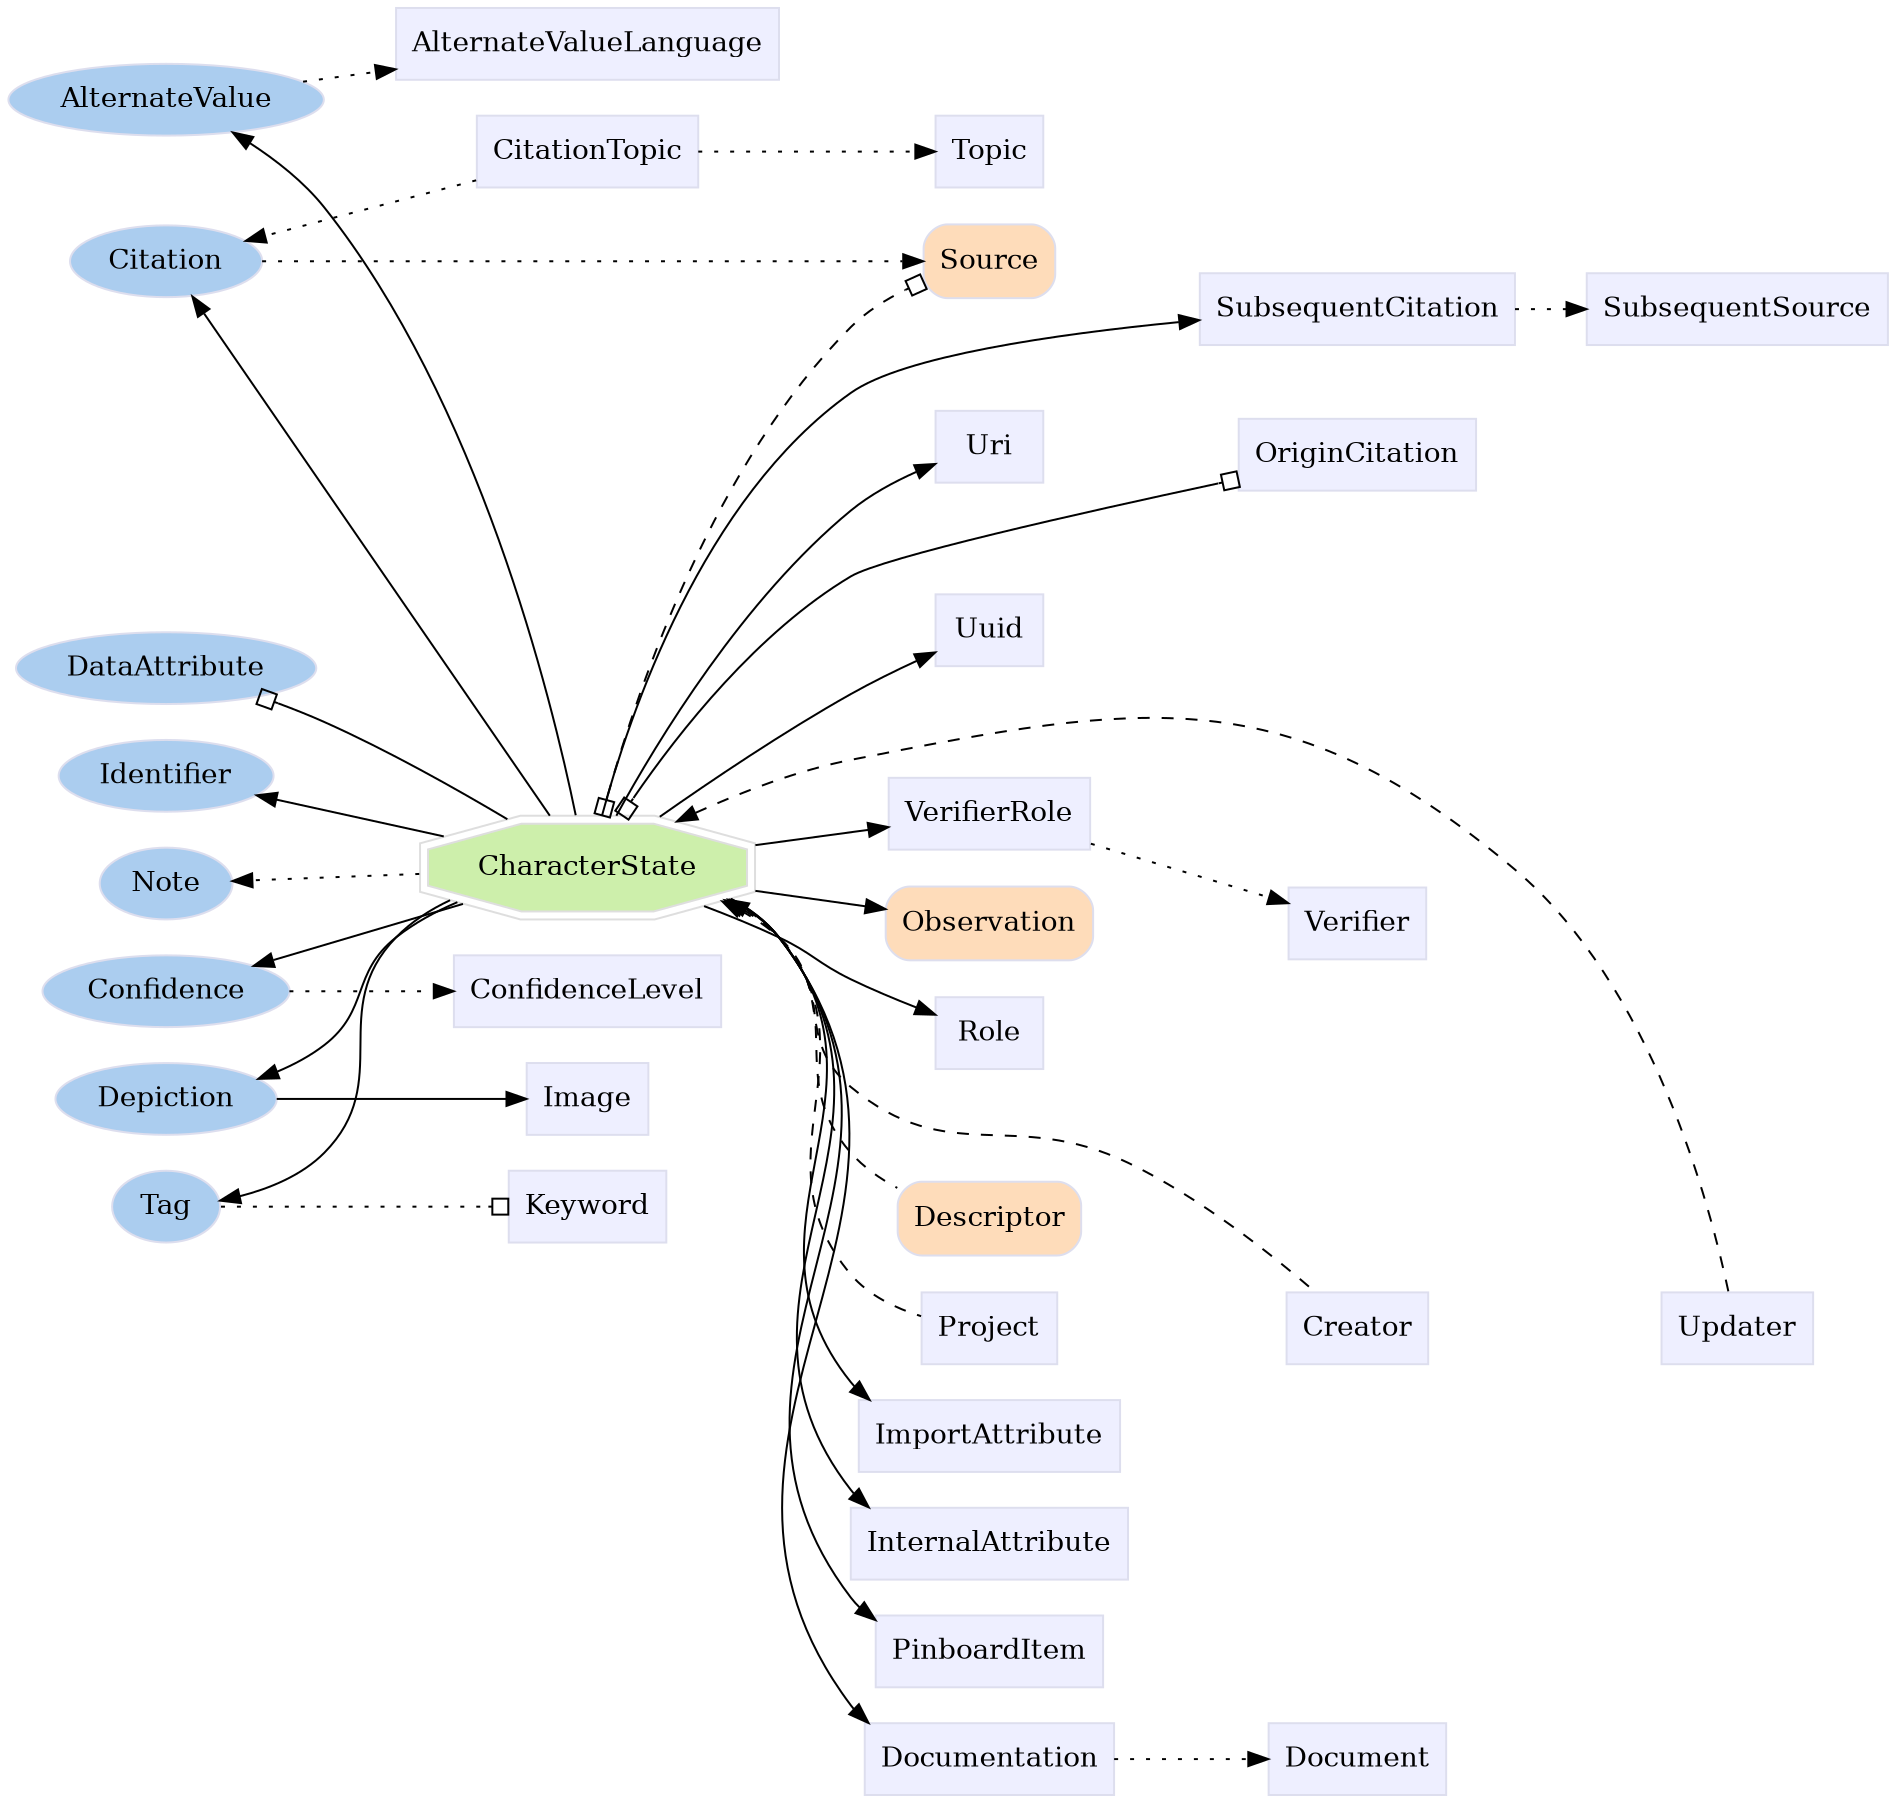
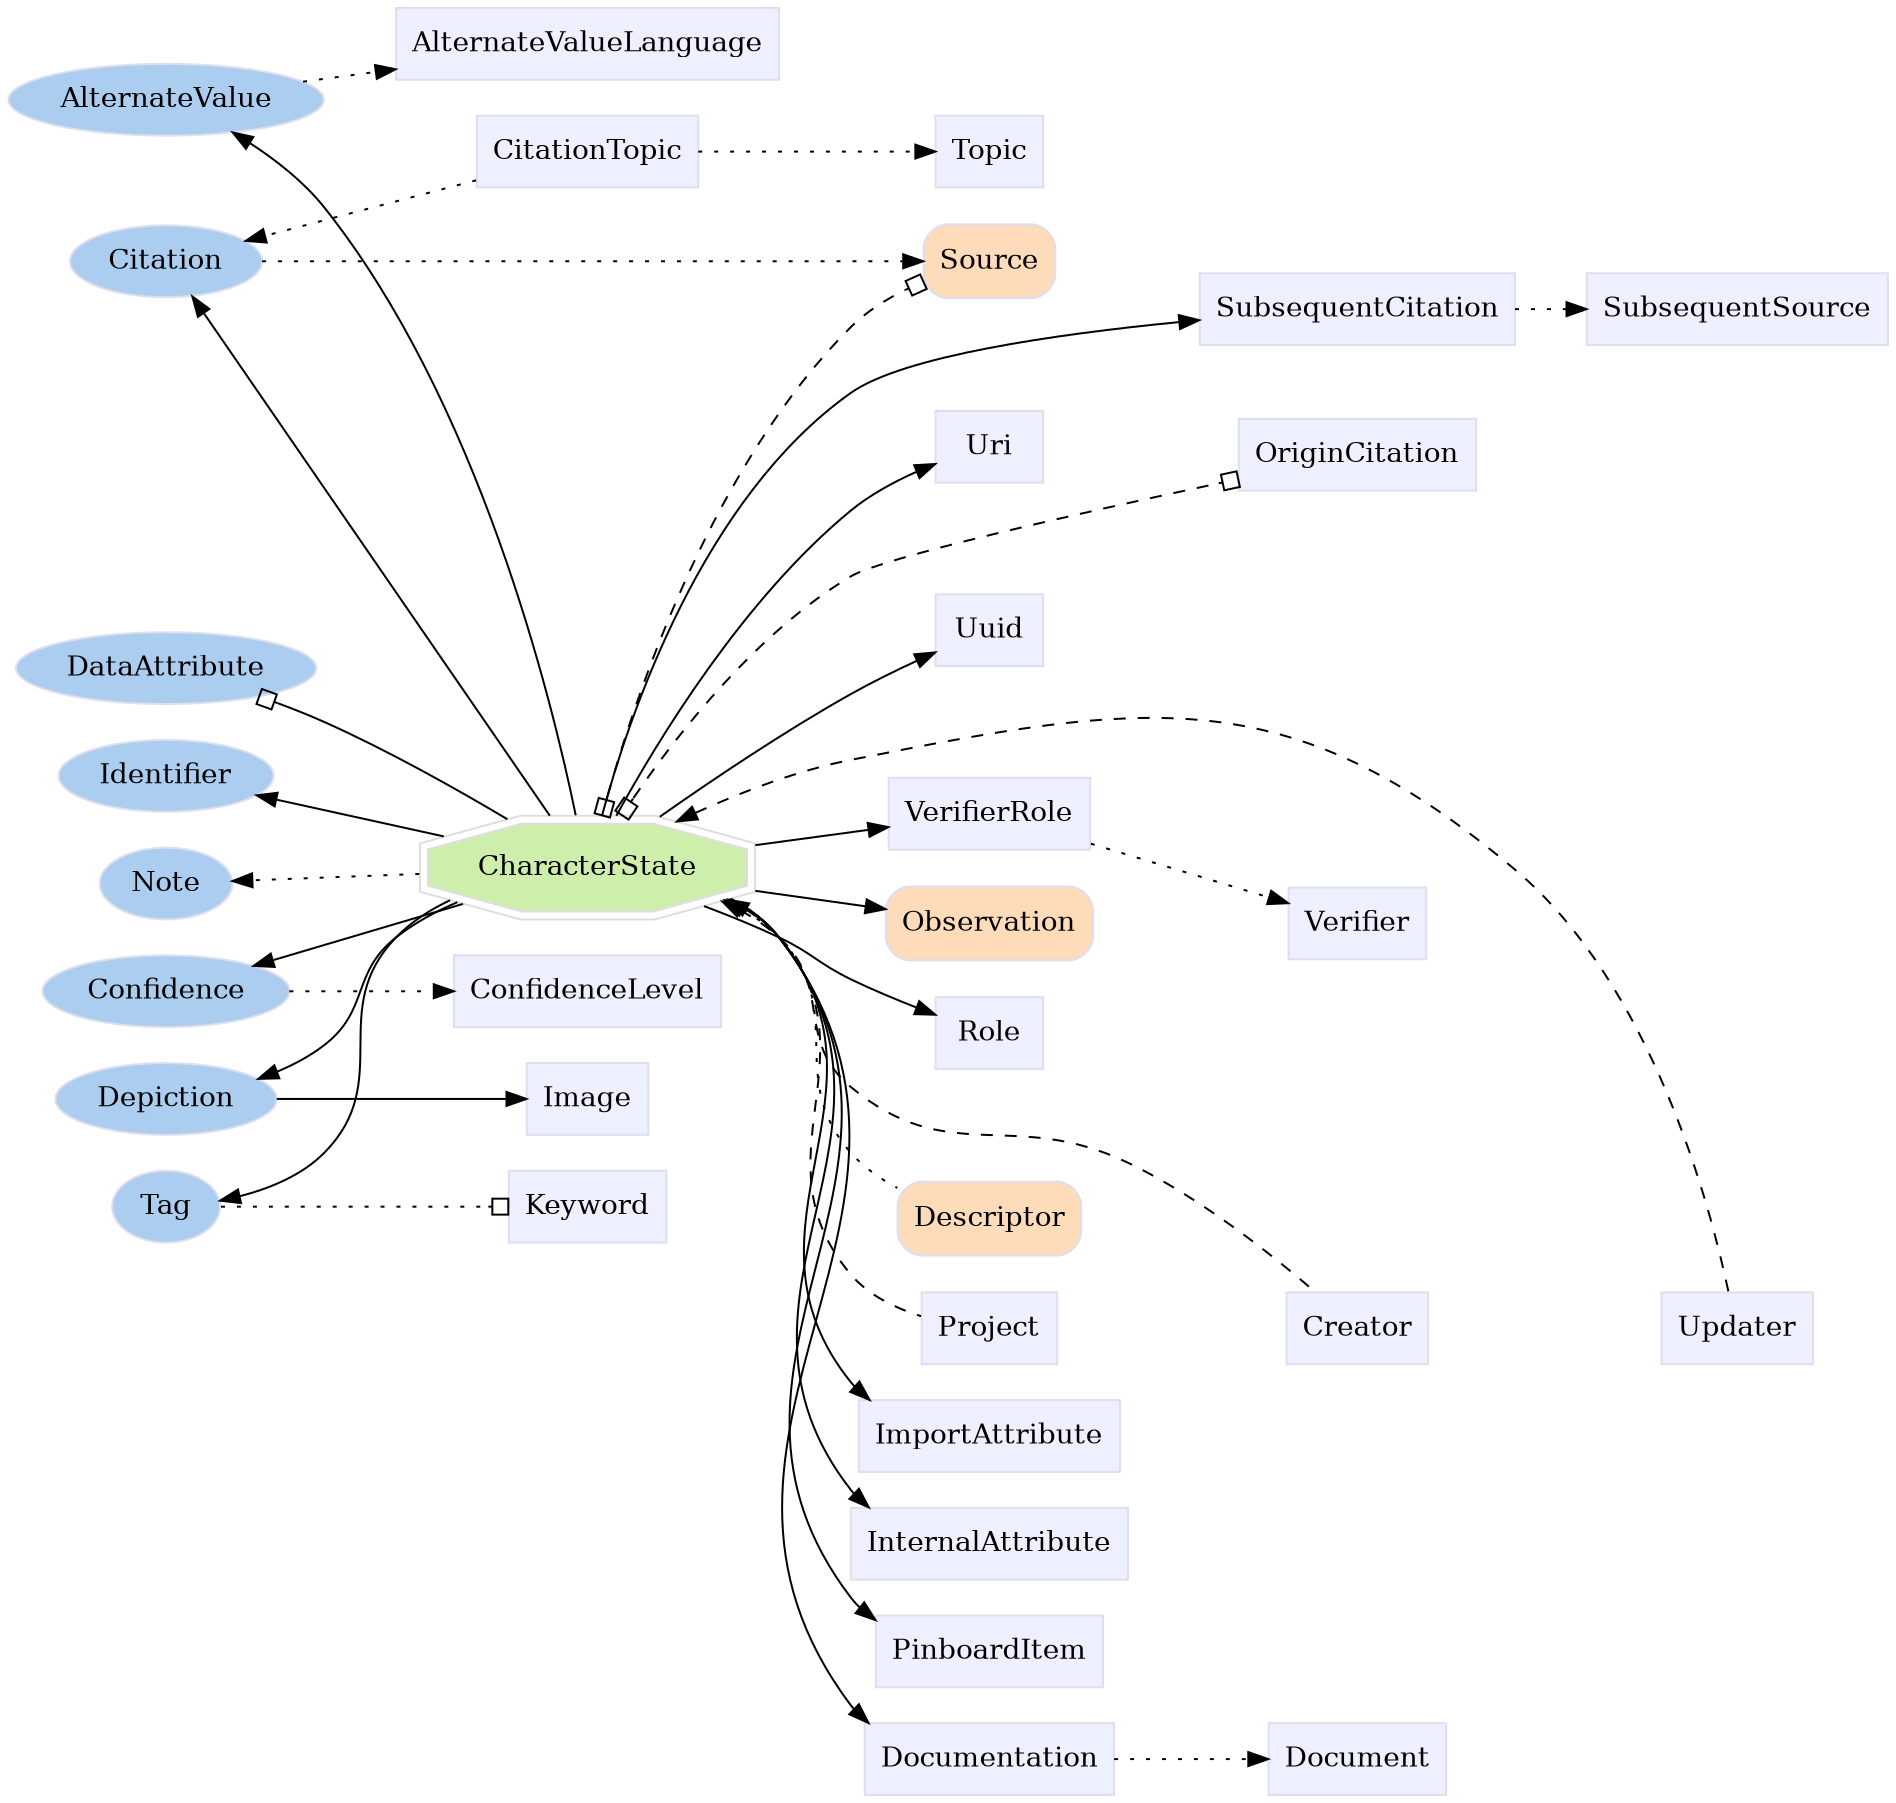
(882, 564) -> (882, 564)
(817, 1051) -> (817, 1051)
